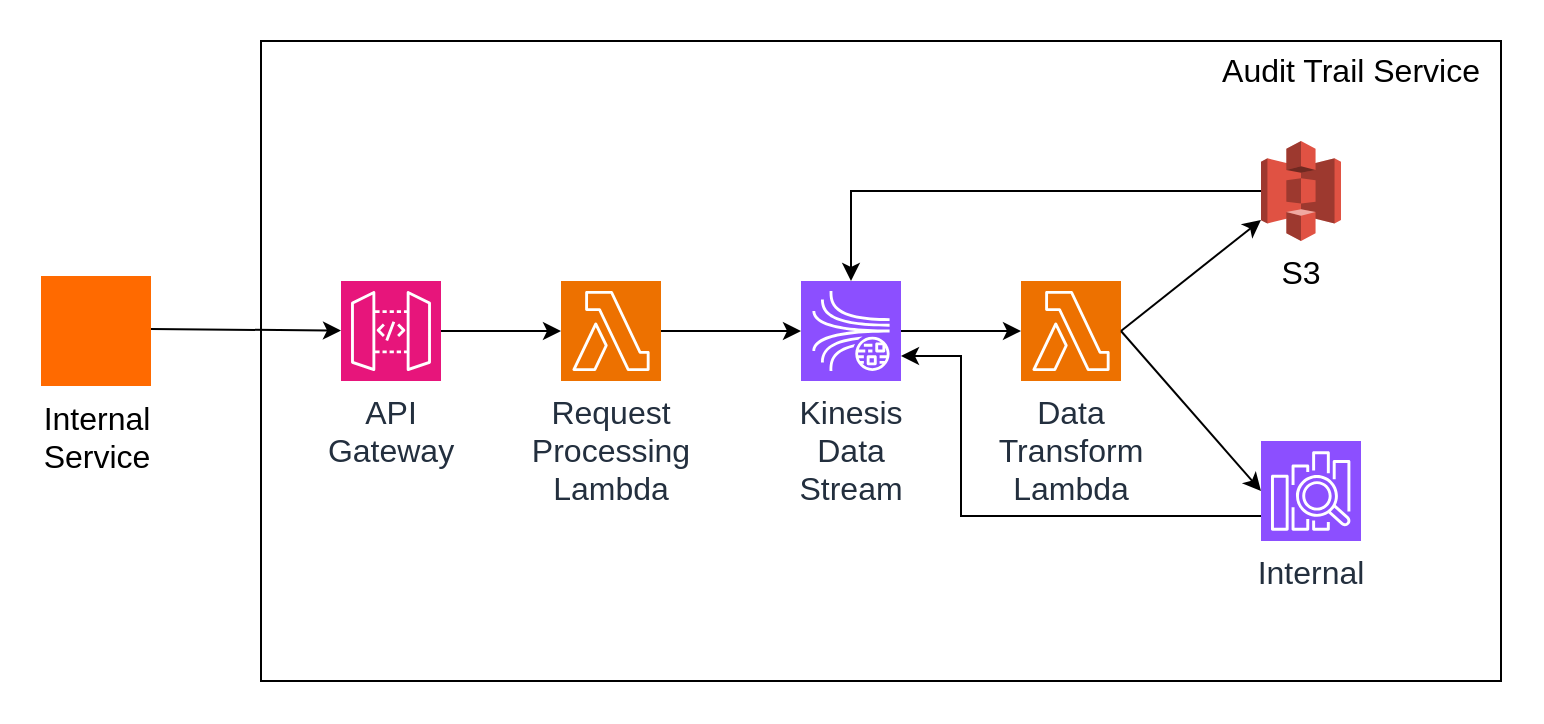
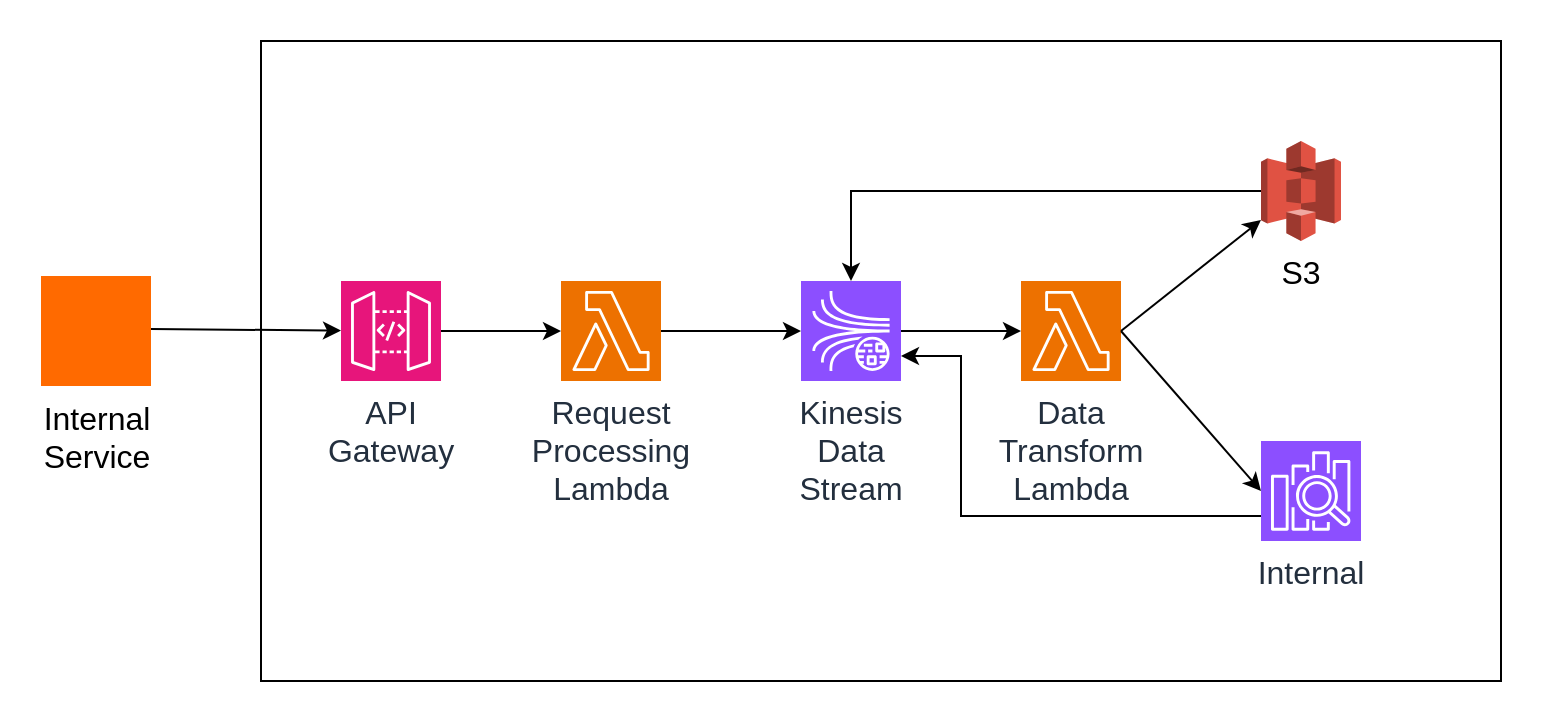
(1351, 71) -> none
